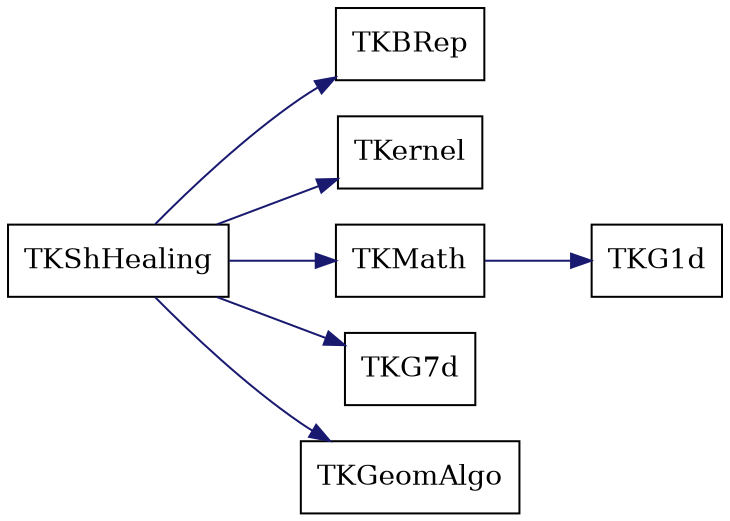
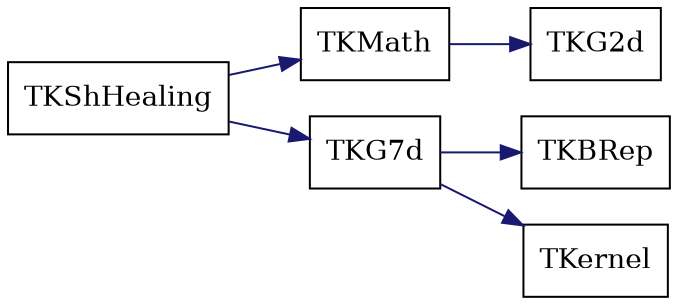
(233, 151) -> (470, 152)
(268, 205) -> (472, 200)
(657, 261) -> (596, 44)
(410, 477) -> none
